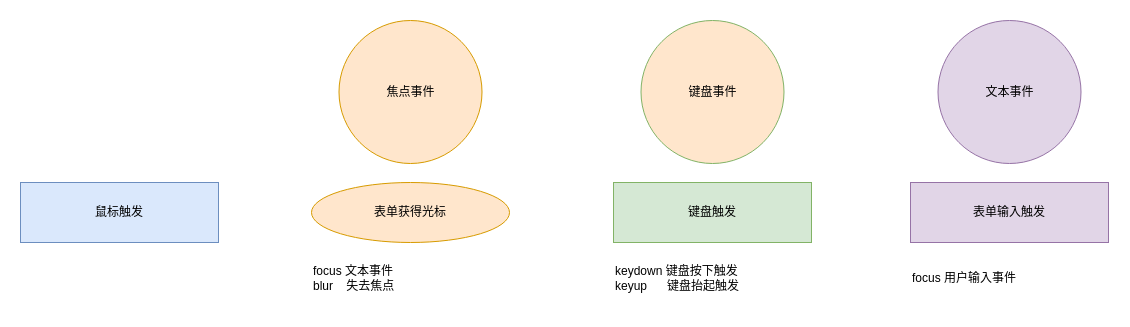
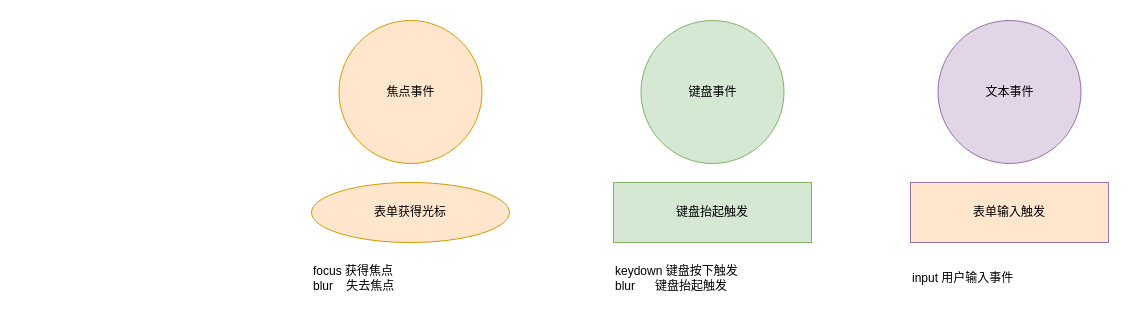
(713, 92) -> (713, 92)
(120, 213) -> none
(713, 213) -> (713, 213)
(1010, 213) -> (1010, 213)
(360, 279) -> (360, 279)
(684, 279) -> (679, 279)
(967, 279) -> (966, 279)
